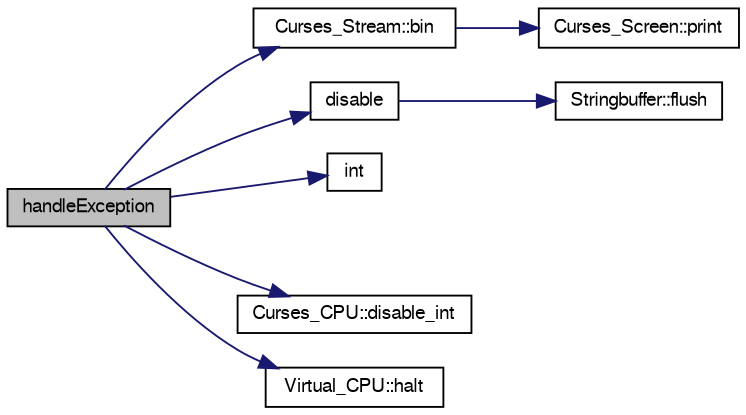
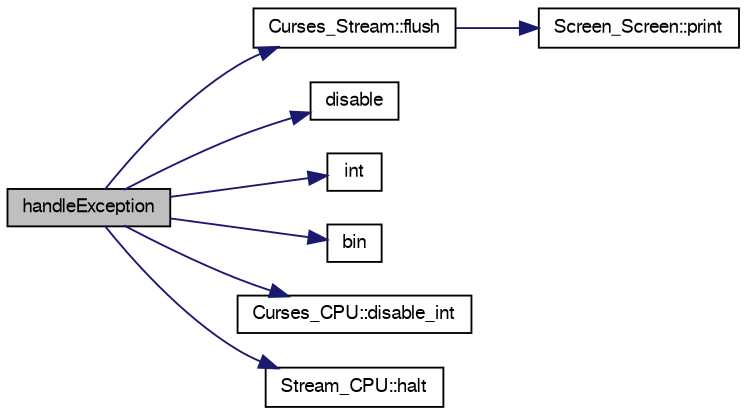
(355, 28) -> (355, 28)
(639, 28) -> (639, 28)
(639, 101) -> none
none -> (355, 243)
(355, 387) -> (355, 387)
